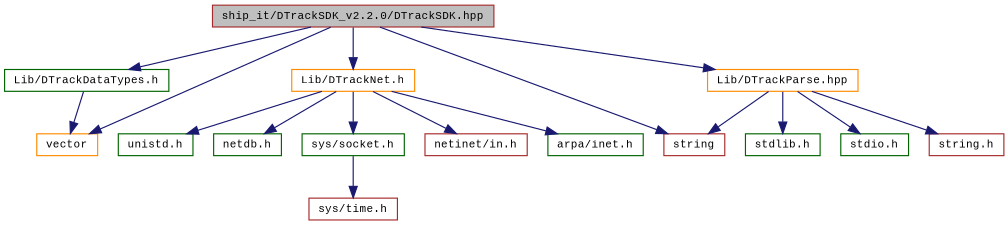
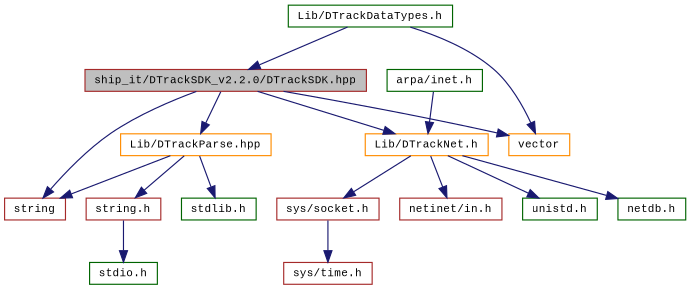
(226, 47) -> (303, 46)
(824, 109) -> (123, 235)
(469, 111) -> (431, 107)
(353, 145) -> (328, 209)
